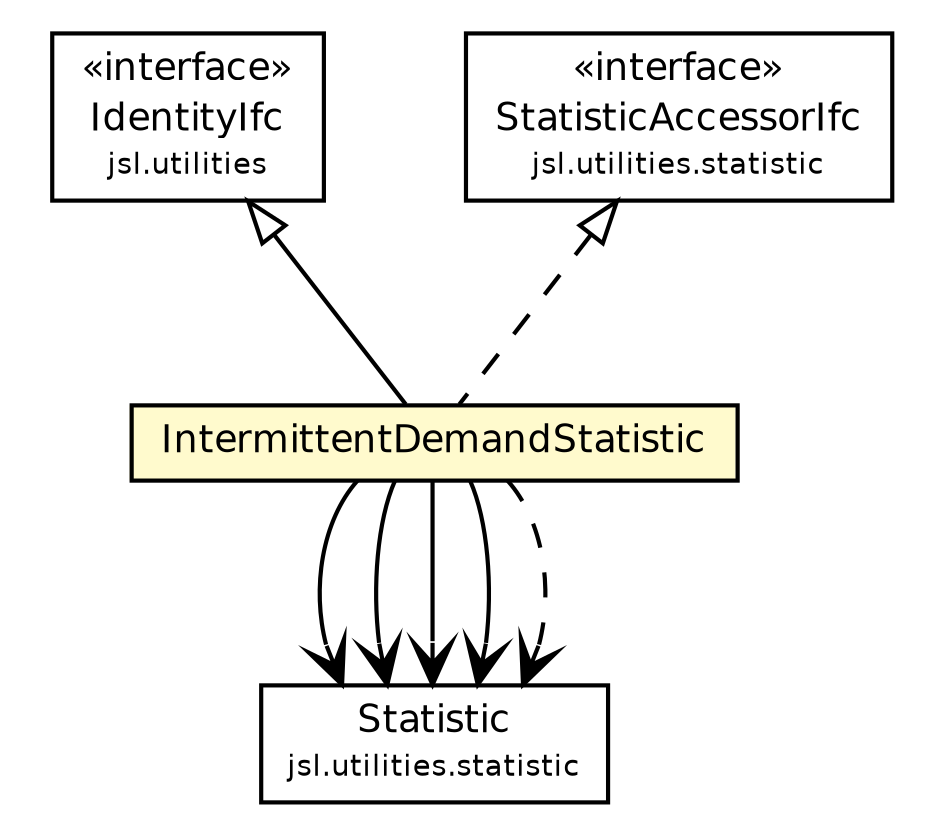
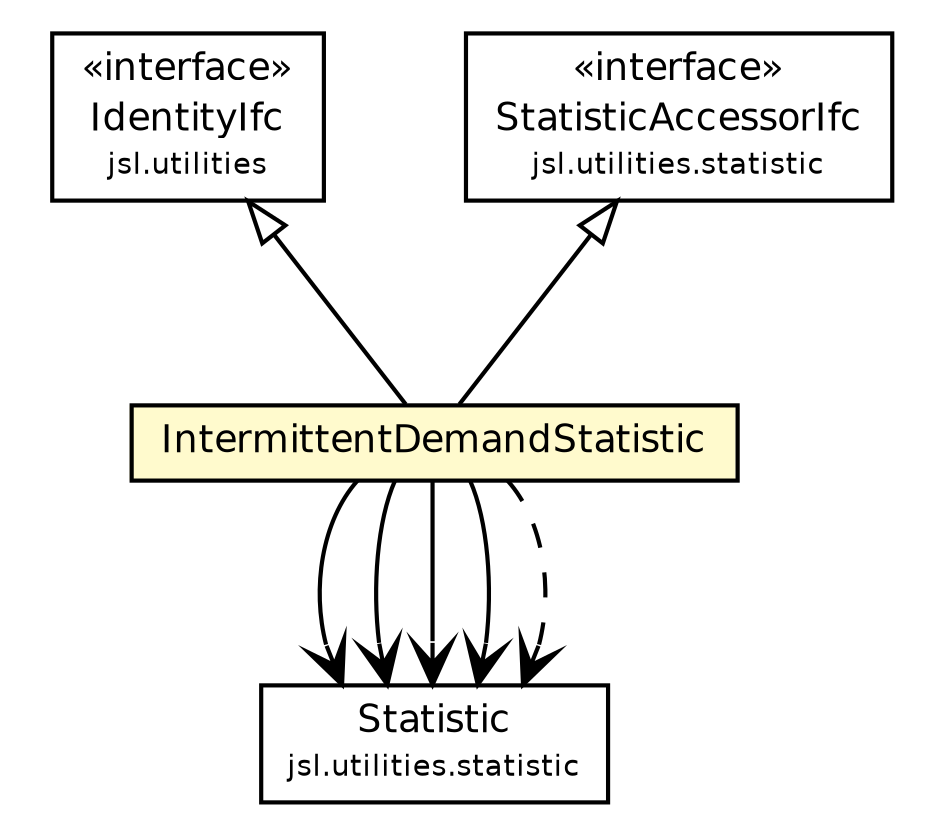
(525, 320) -> (525, 320)
